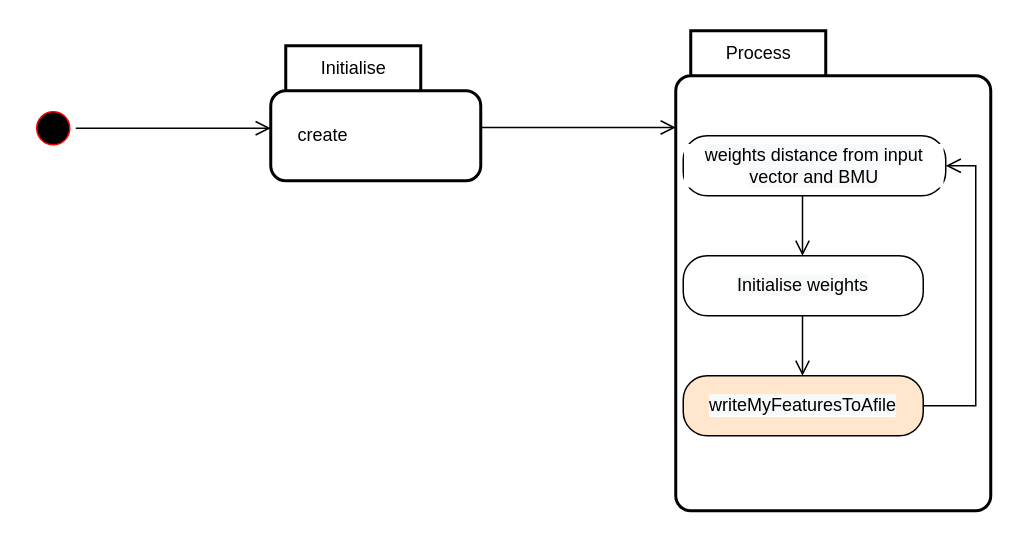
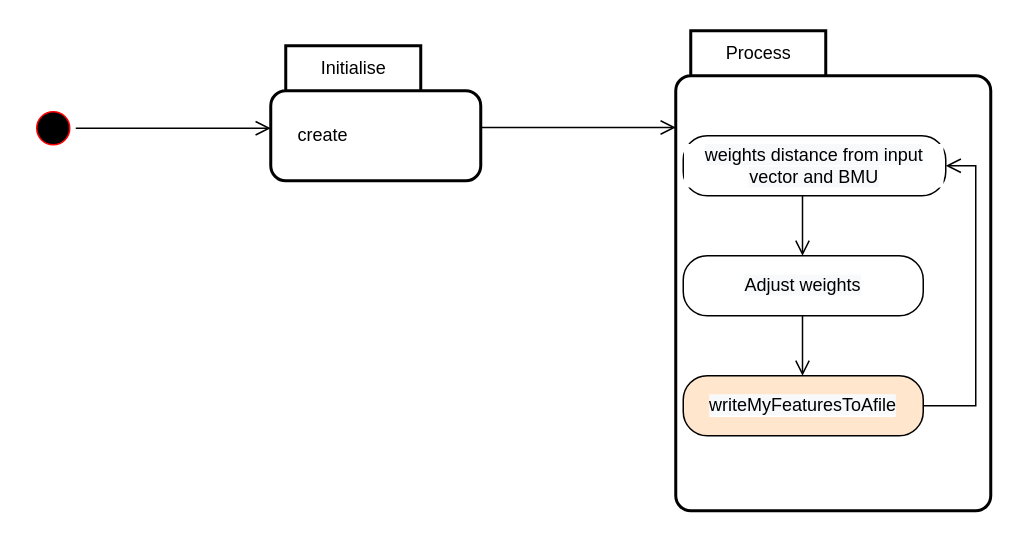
(803, 286) -> (803, 286)
